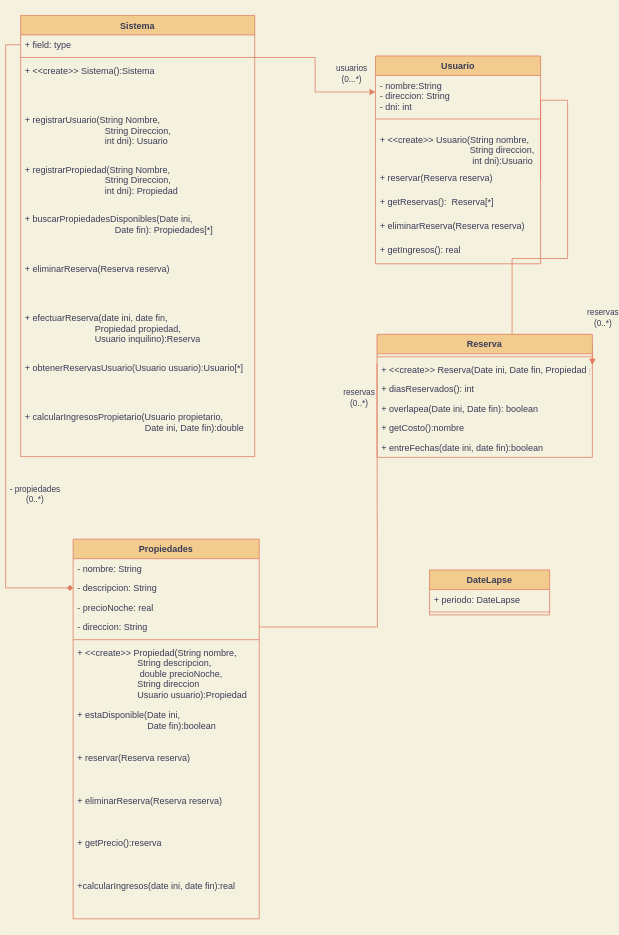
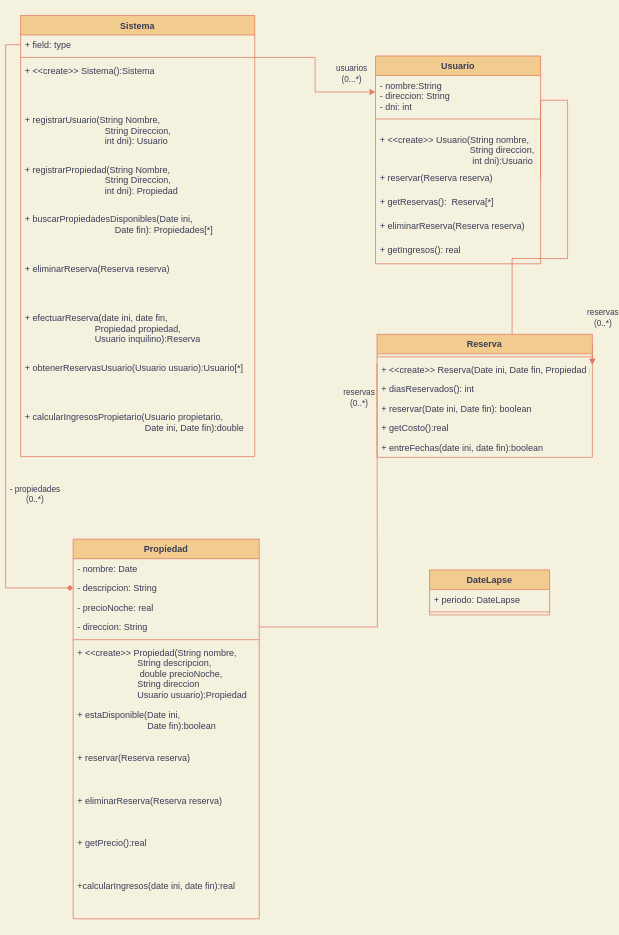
(468, 409) -> (466, 409)
(427, 428) -> (420, 428)
(166, 549) -> (166, 549)
(113, 569) -> (109, 569)
(127, 843) -> (118, 843)
